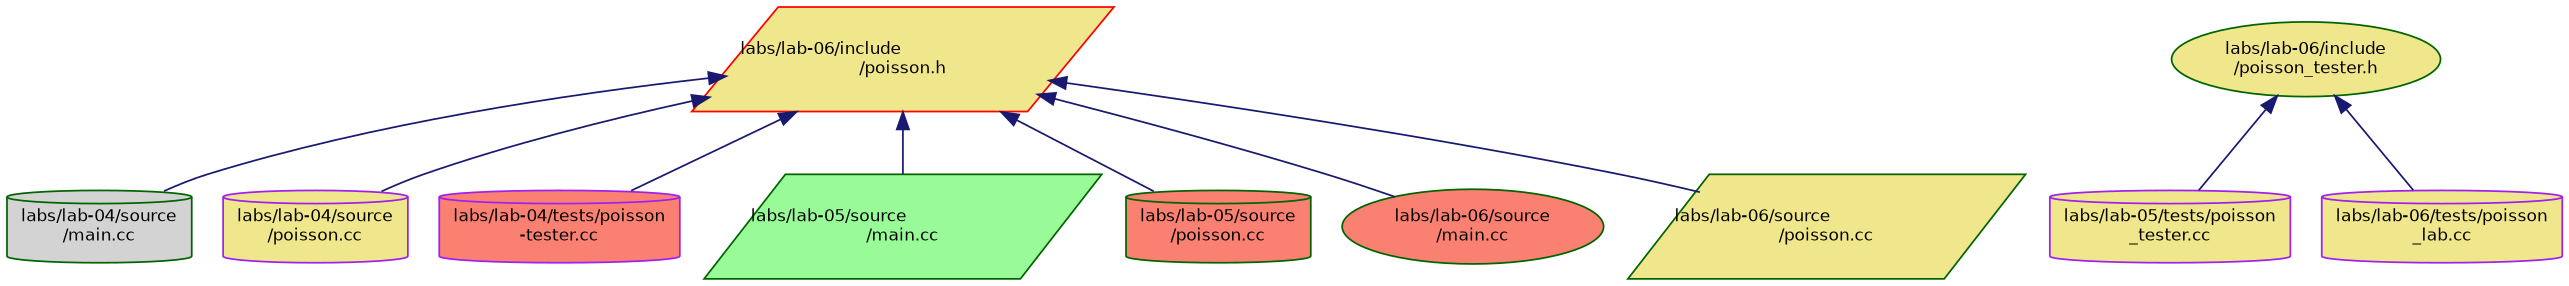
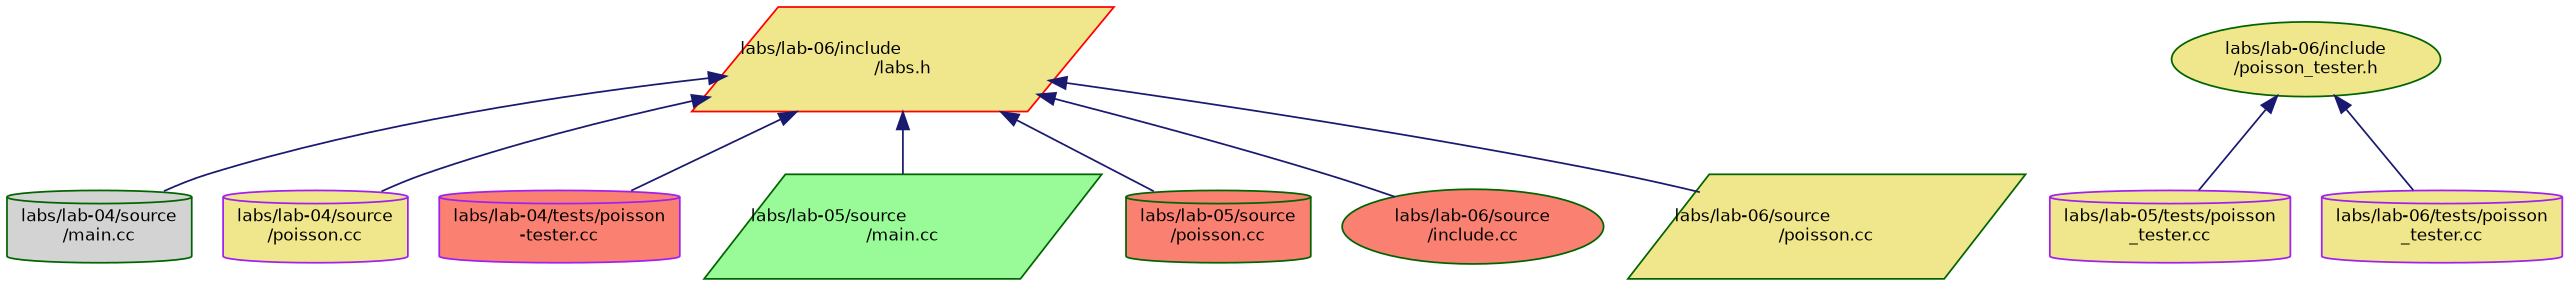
(903, 59) -> (903, 59)
(1473, 227) -> (1473, 227)
(2442, 227) -> (2442, 227)
